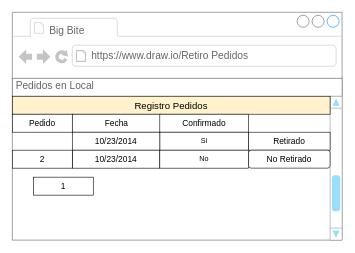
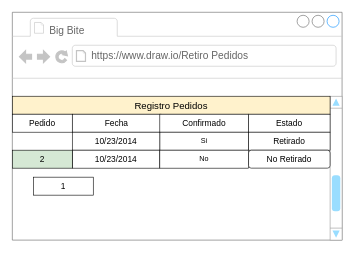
(177, 87) -> none
none -> (290, 123)
(42, 159) -> (42, 159)
